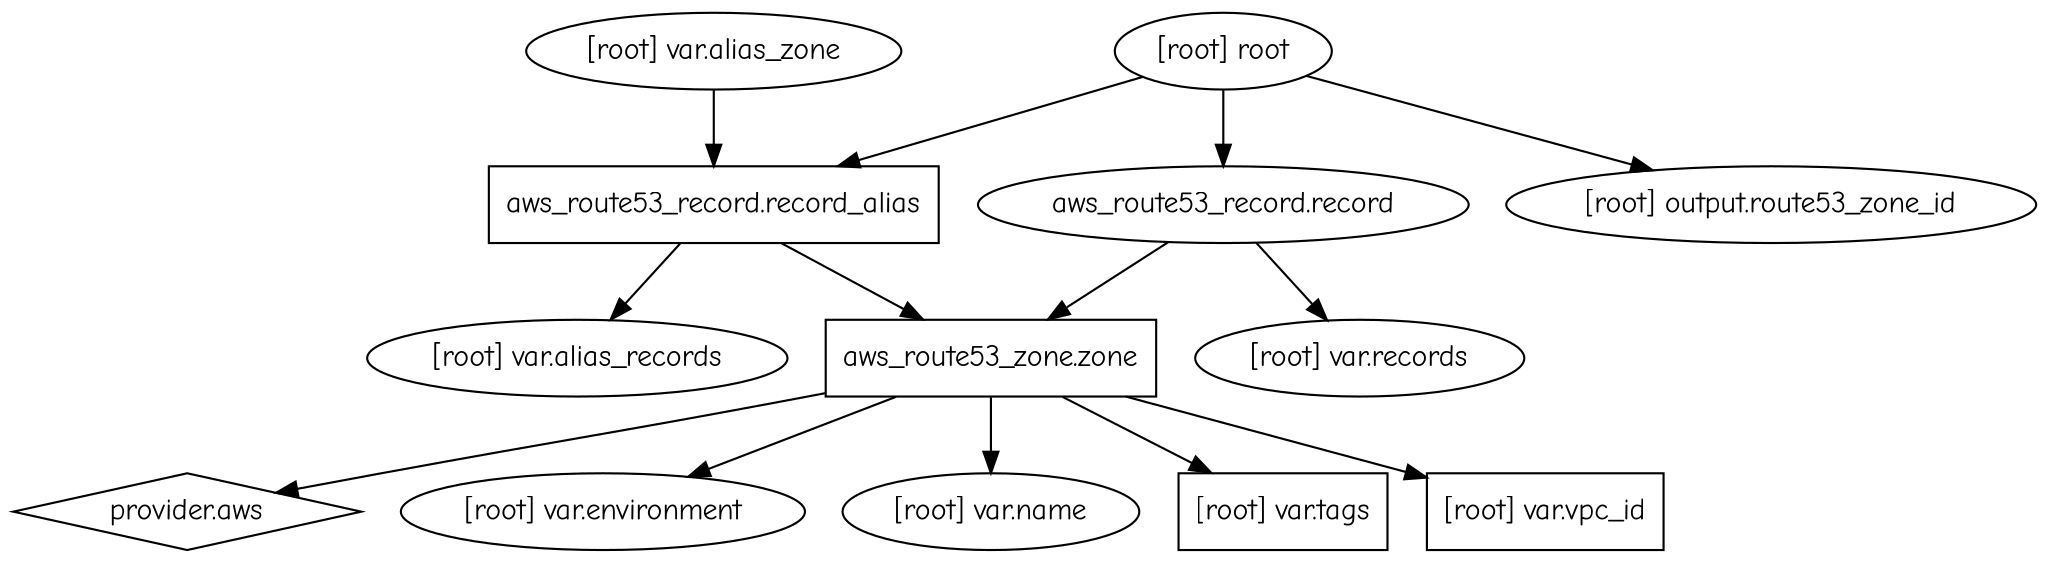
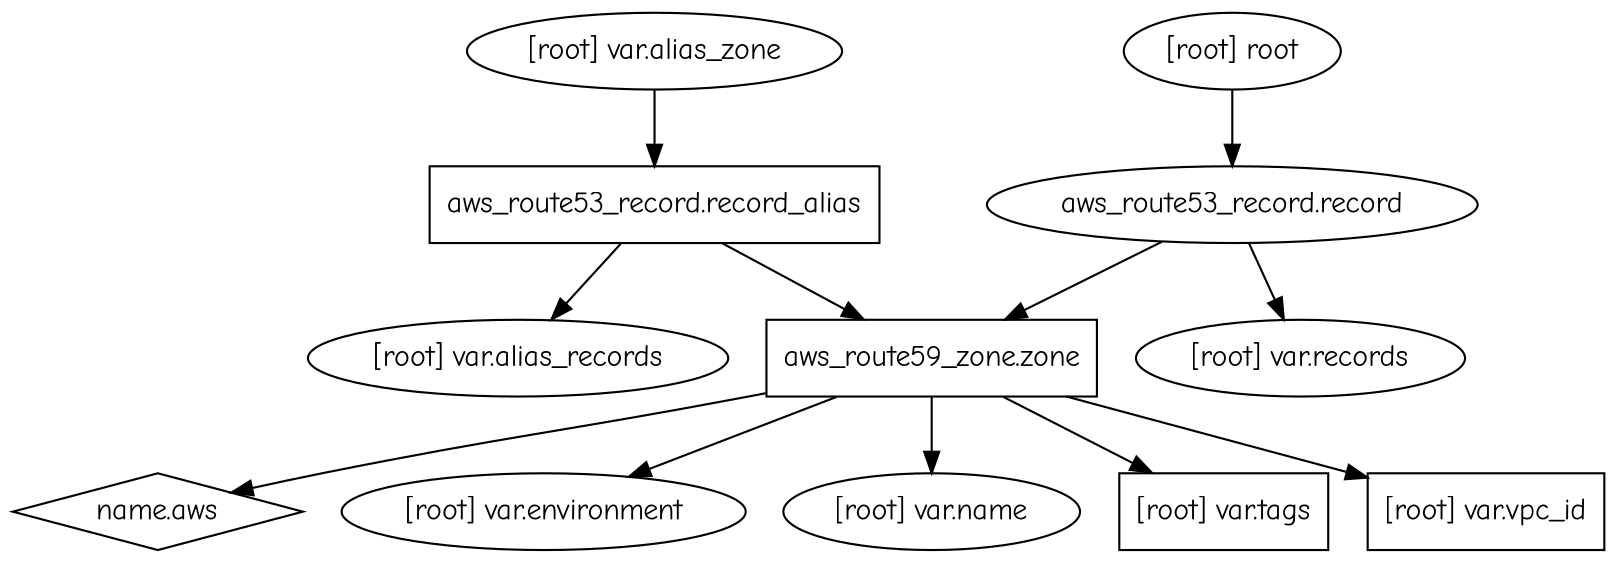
(1000, 119) -> none
(1771, 205) -> none
(991, 358) -> (932, 358)
(187, 512) -> (158, 512)
